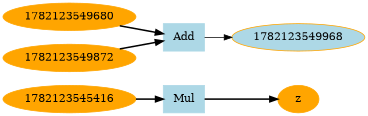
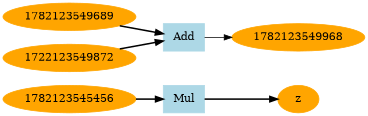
(69, 17) -> (69, 17)
(298, 37) -> (298, 37)
(69, 58) -> (69, 58)
(69, 99) -> (69, 99)
